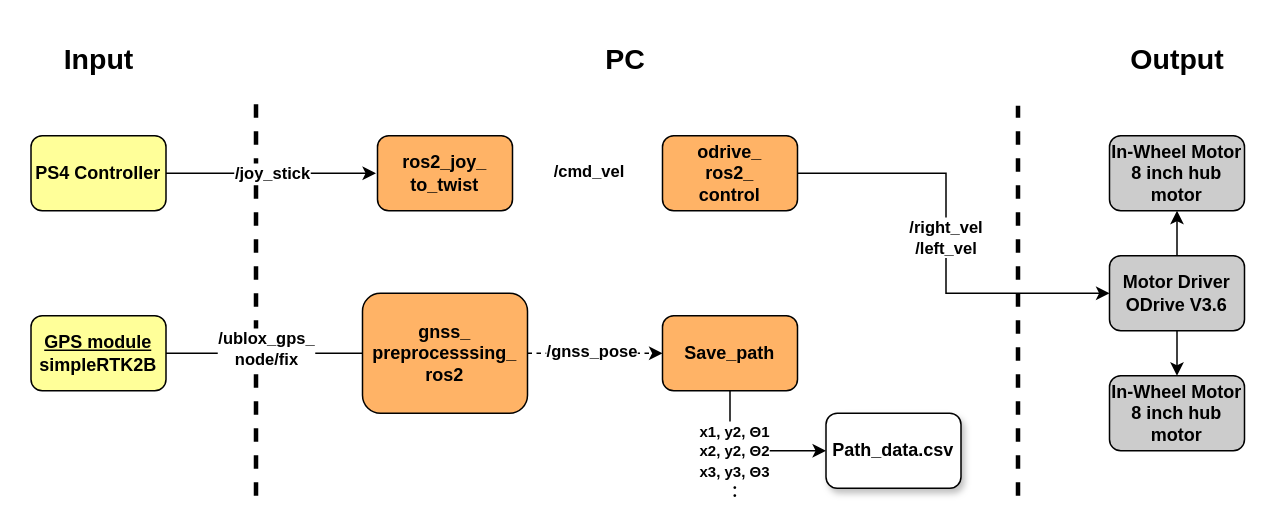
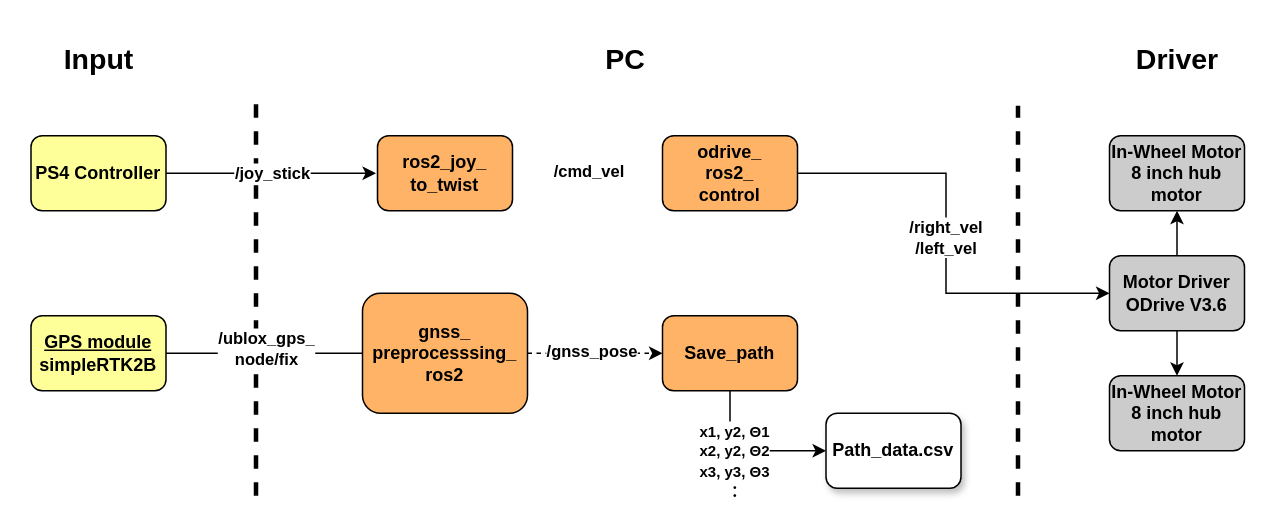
(1178, 61) -> (1178, 61)
